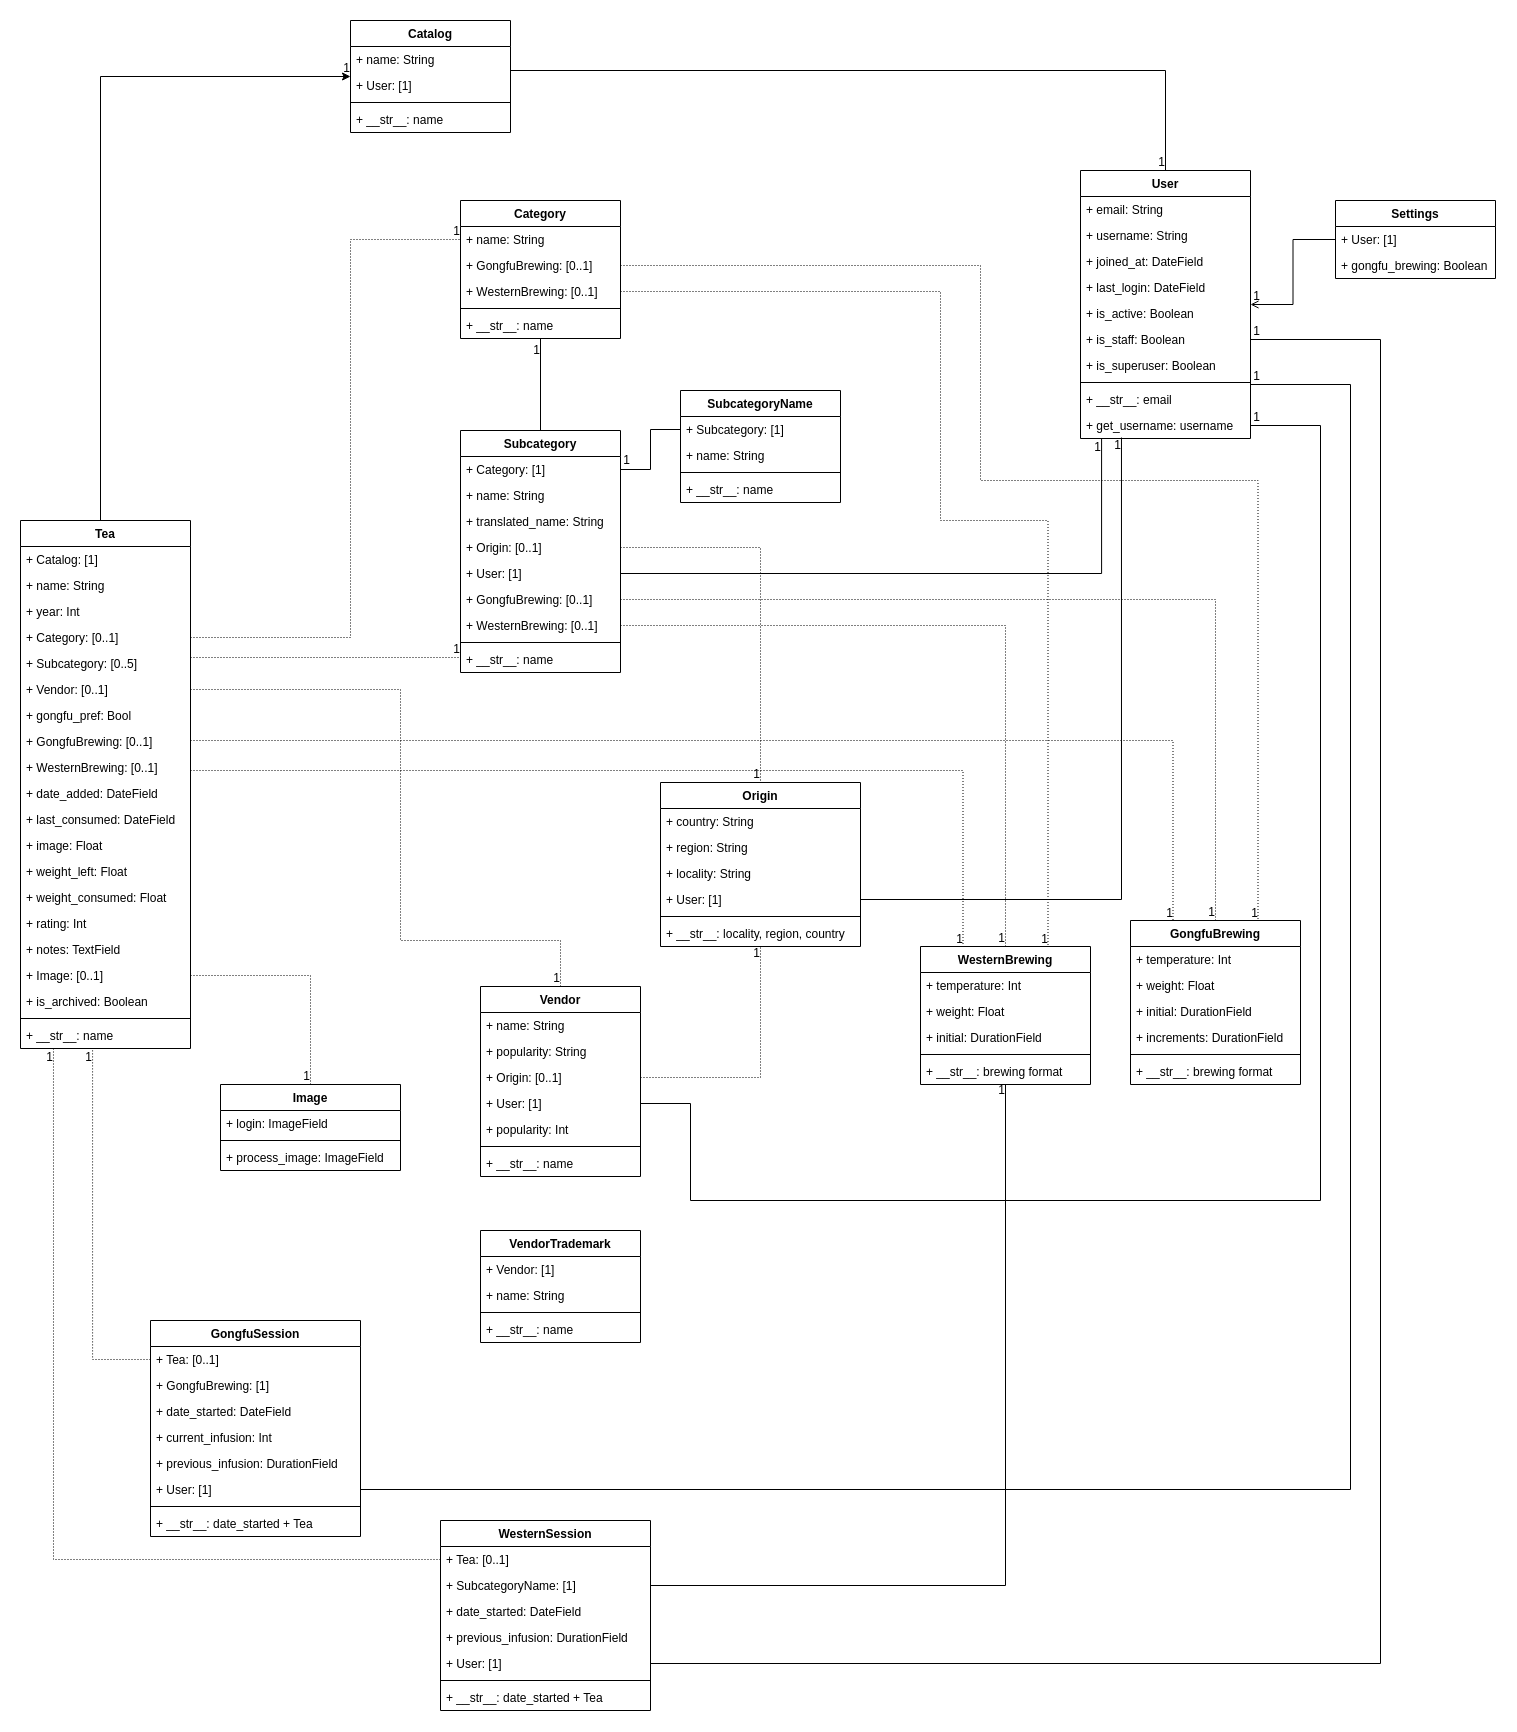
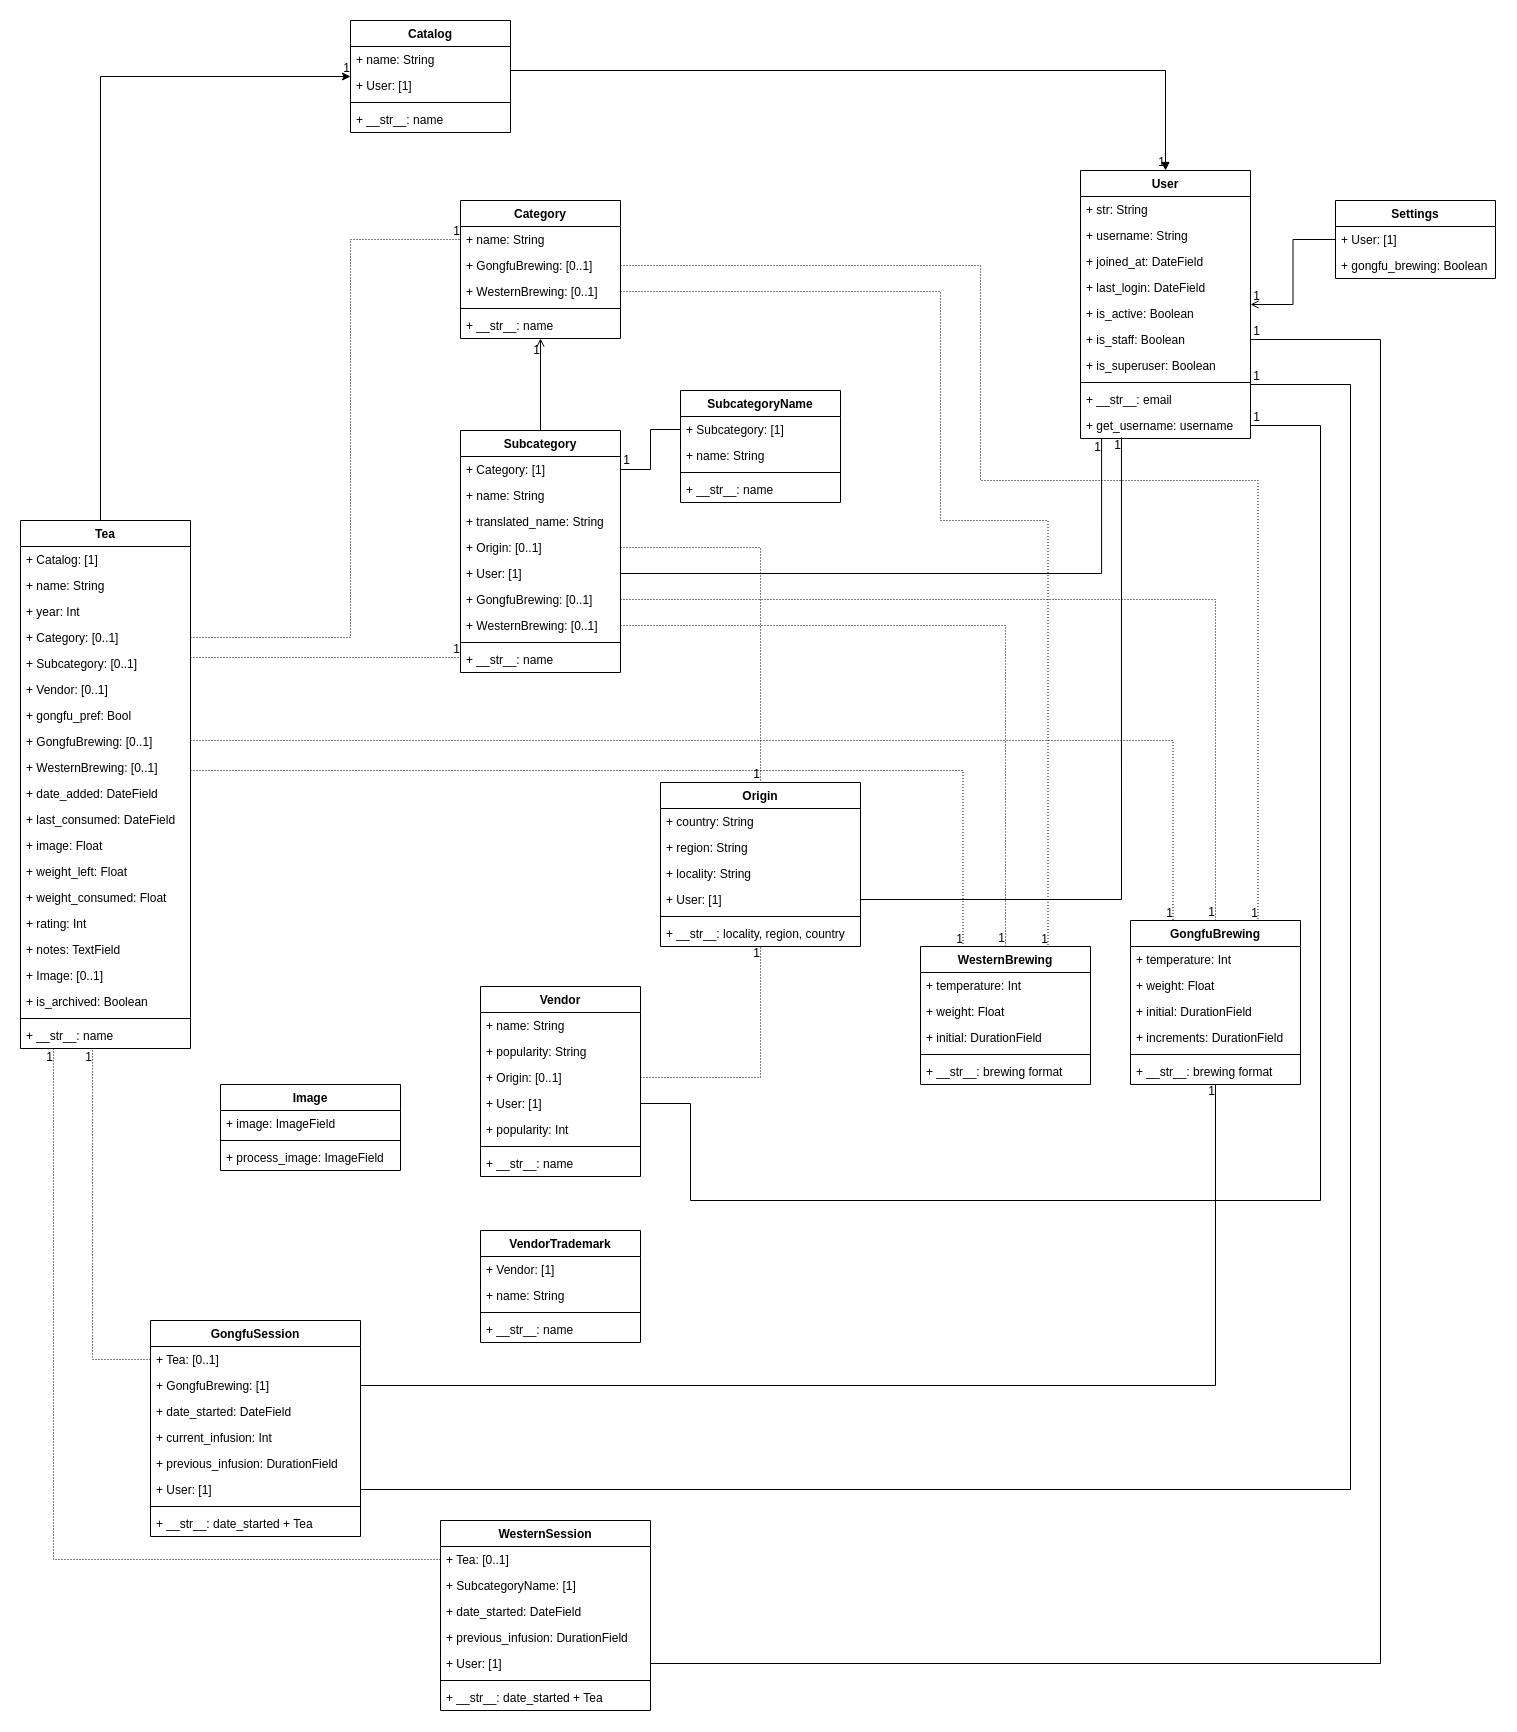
(1166, 164) -> (1166, 161)
(1127, 210) -> (1123, 210)
(541, 344) -> (541, 344)
(89, 664) -> (89, 664)
(401, 814) -> none
(306, 976) -> none
(279, 1124) -> (280, 1124)
none -> (939, 1386)
(1006, 1513) -> none
